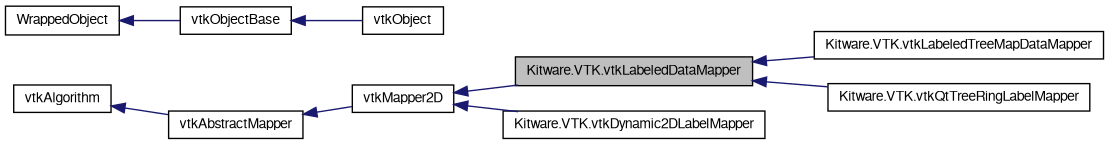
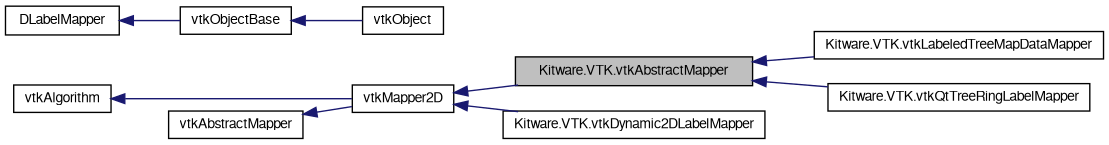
(62, 21) -> (62, 21)
(634, 71) -> (634, 71)
(146, 111) -> (239, 99)
